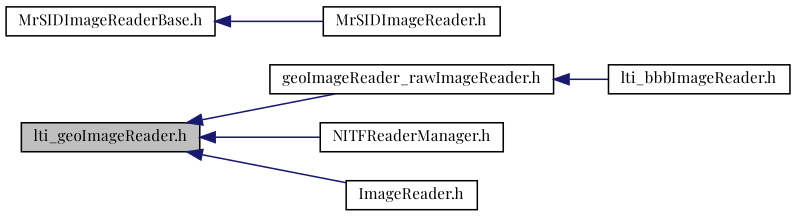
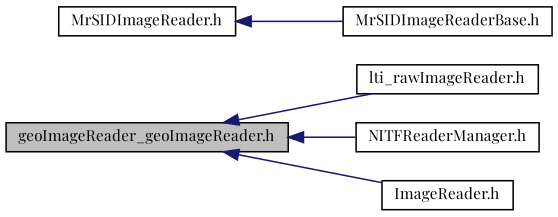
(277, 21) -> (297, 21)
(412, 79) -> (448, 79)
(699, 79) -> none
(111, 137) -> (147, 137)
